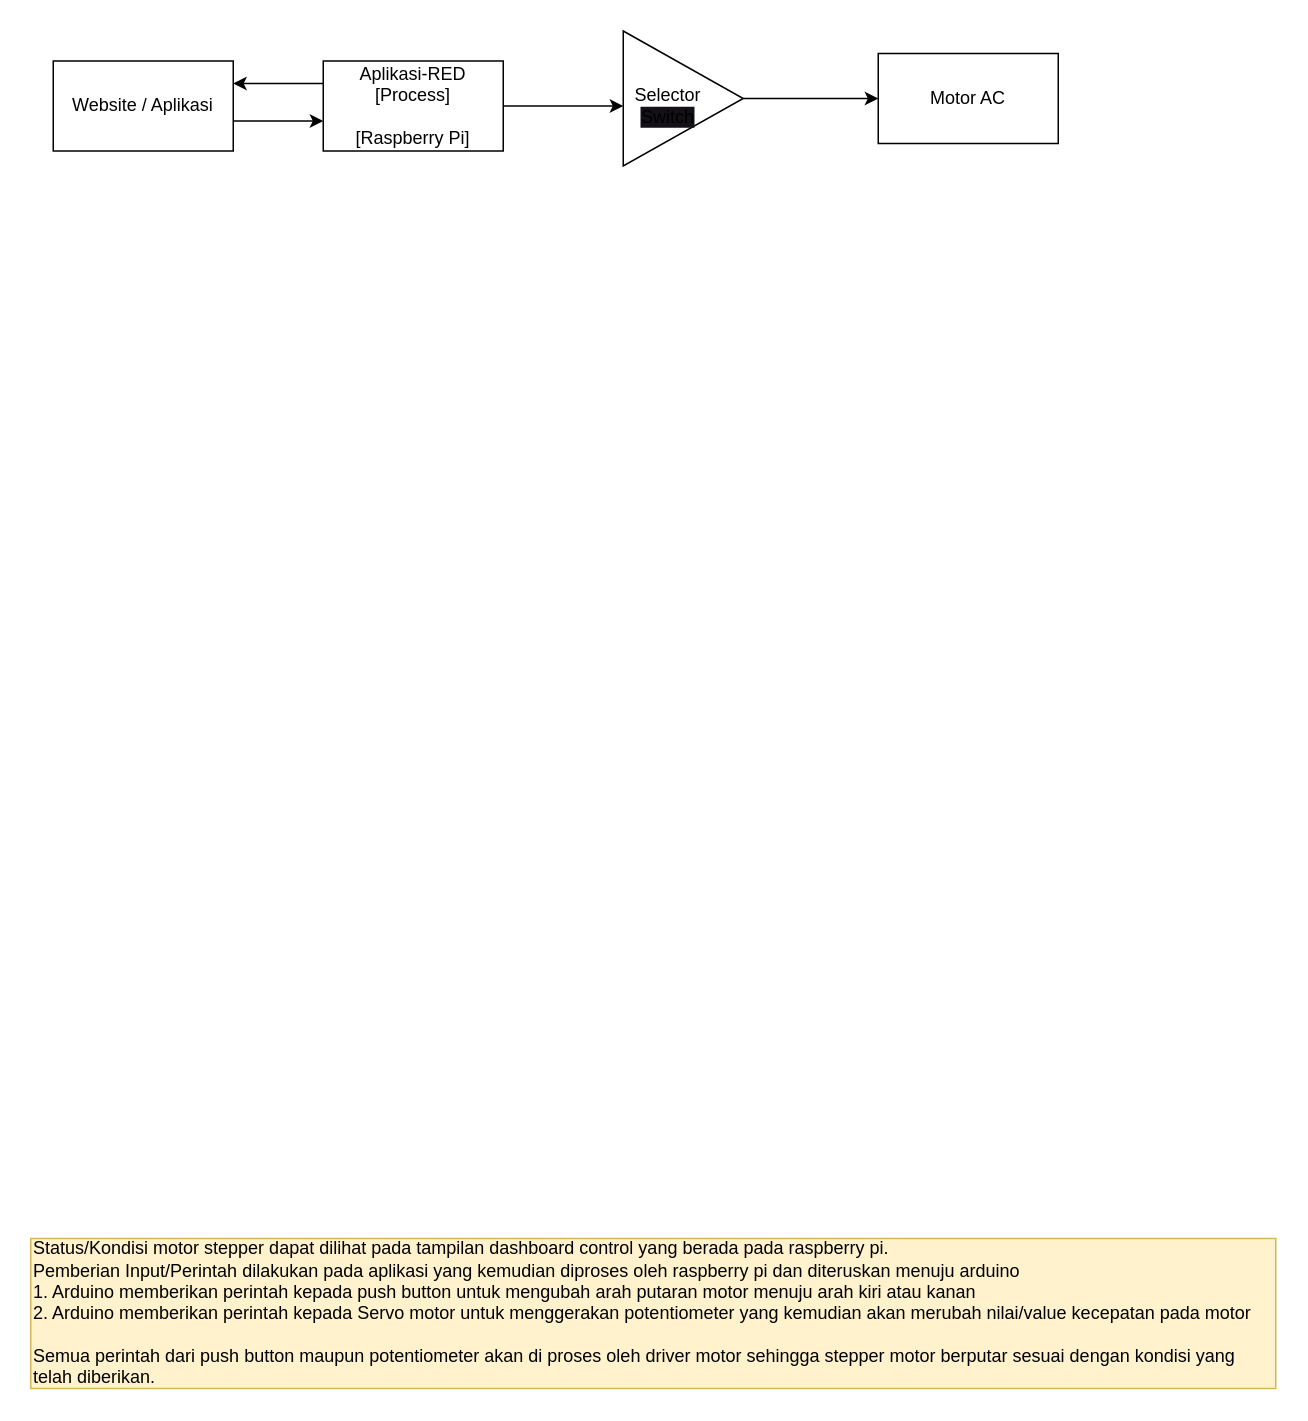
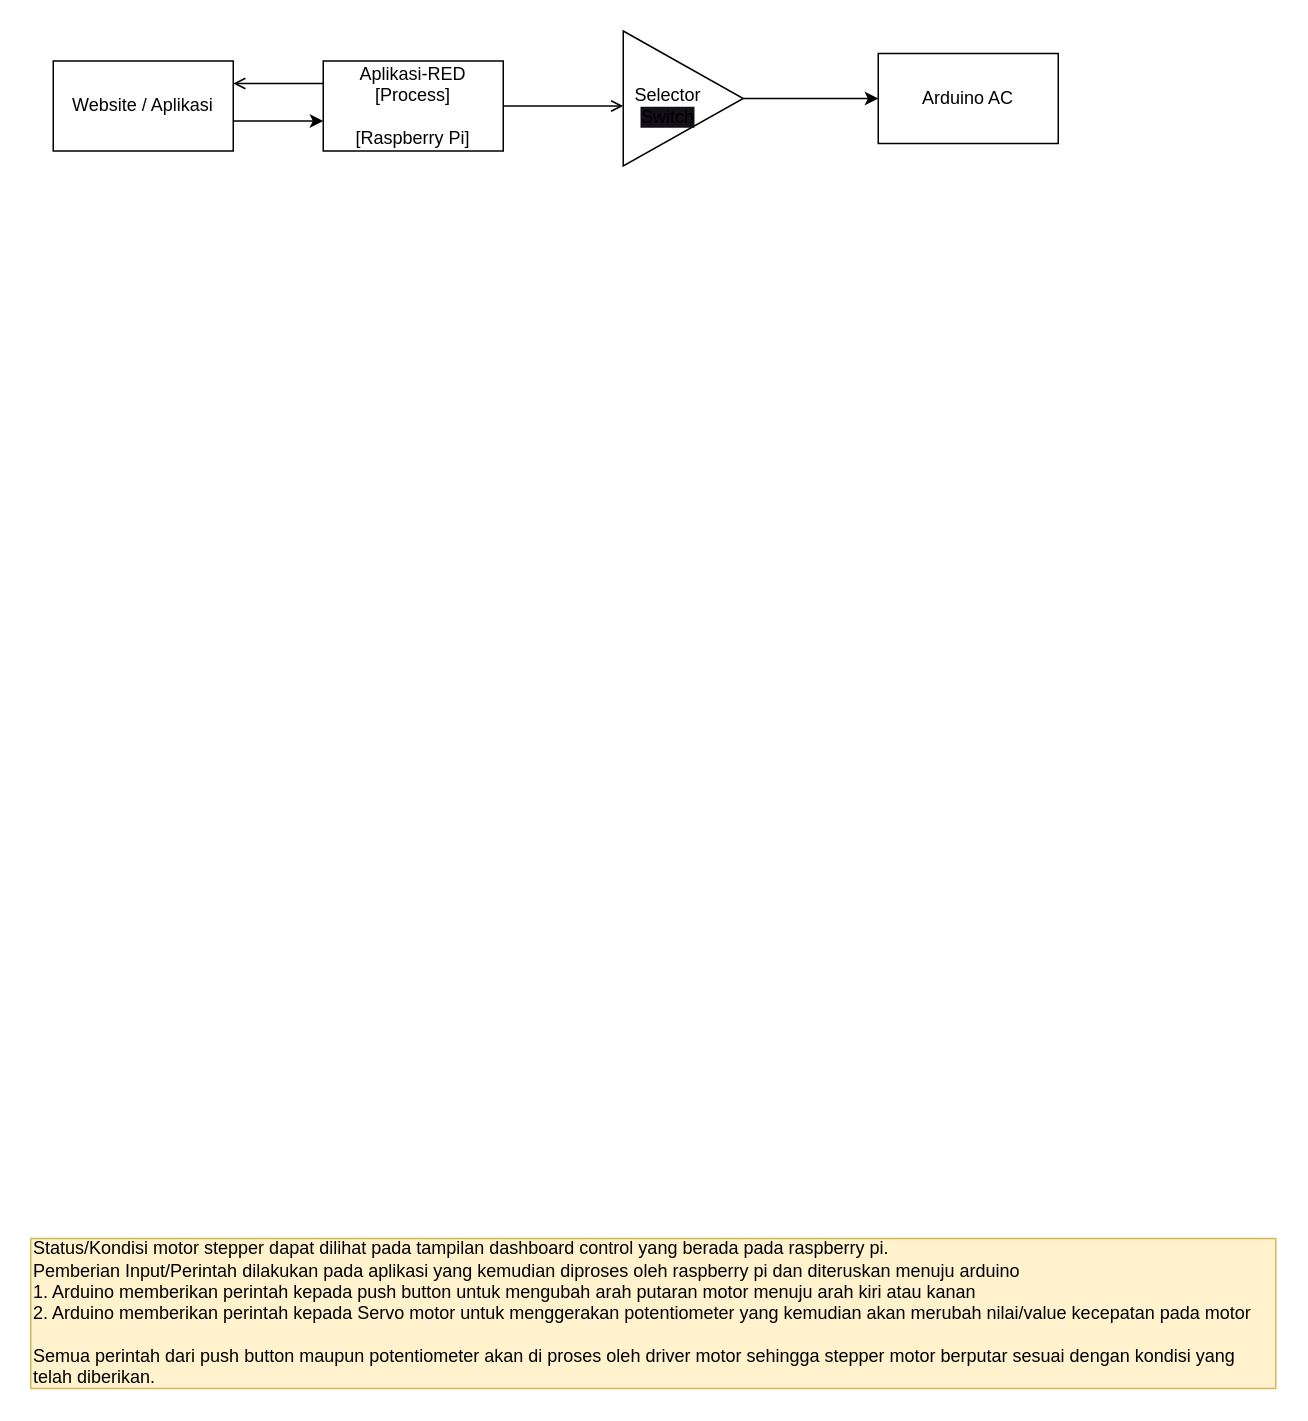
(245, 83) -> (242, 83)
(968, 98) -> (968, 98)
(612, 106) -> (614, 106)
